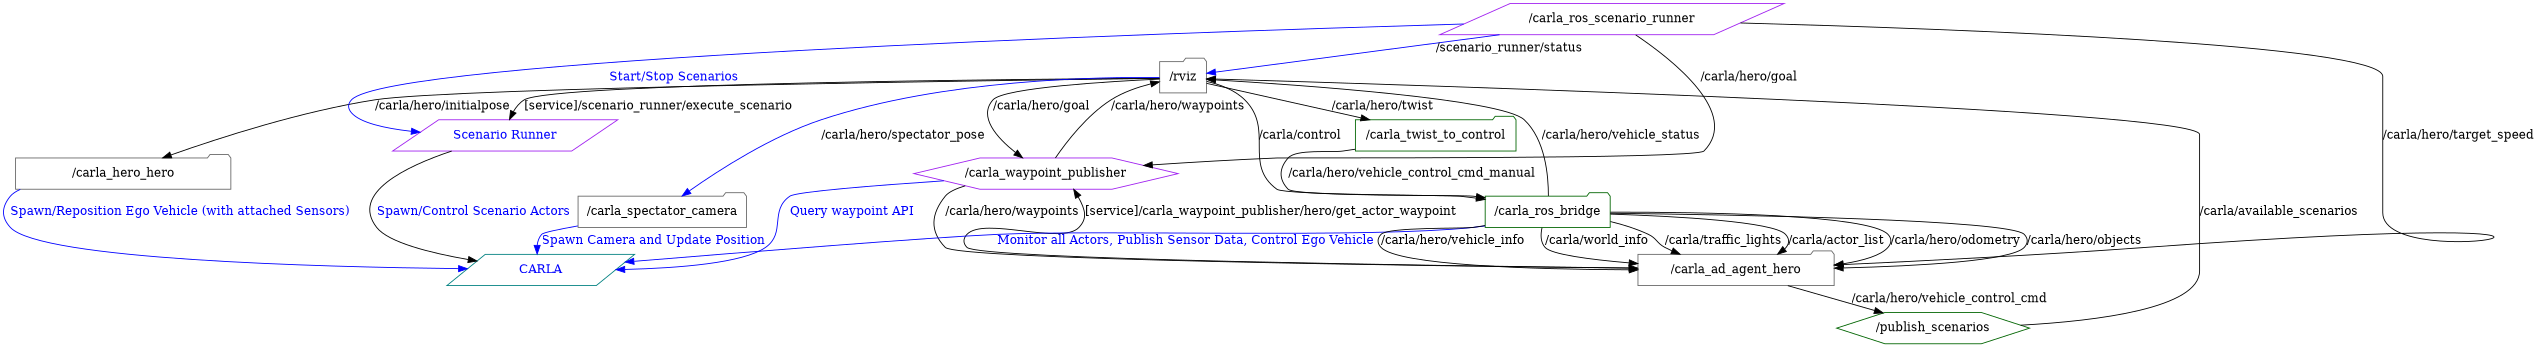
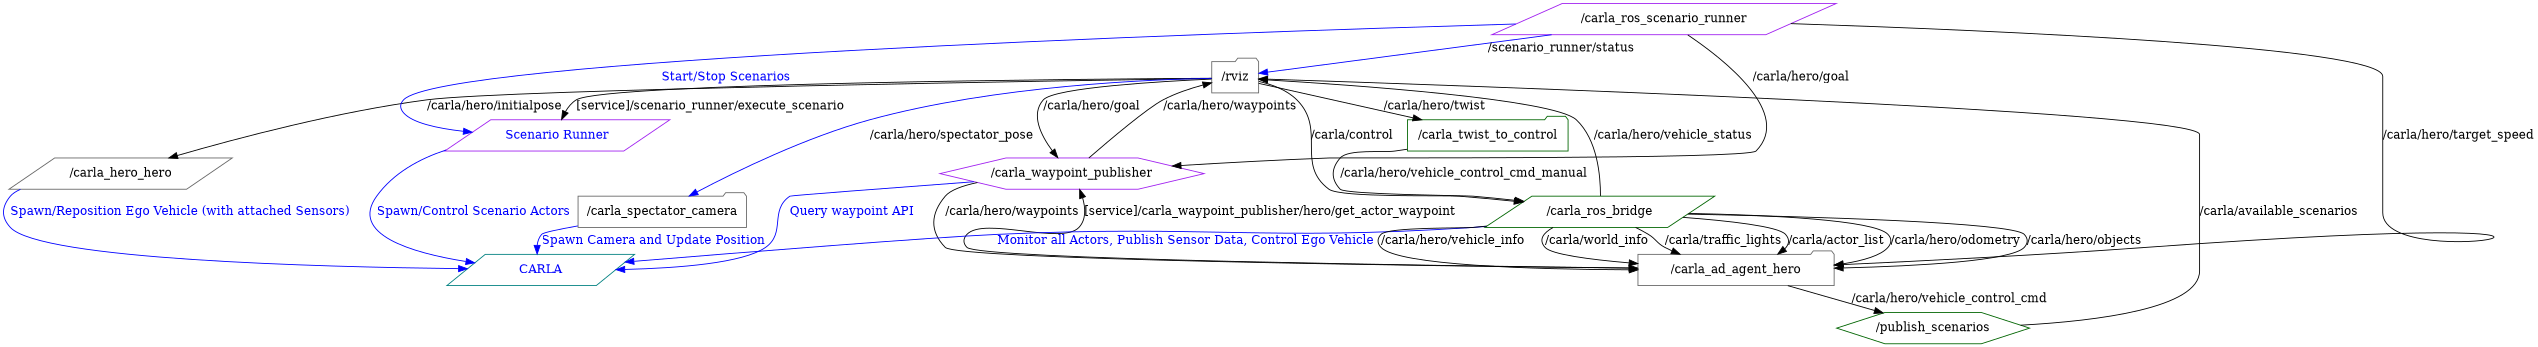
(123, 174) -> (121, 174)
(1548, 212) -> (1600, 212)
(371, 216) -> (371, 219)
